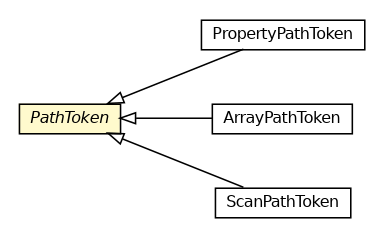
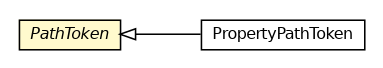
(282, 118) -> none
(282, 202) -> none
